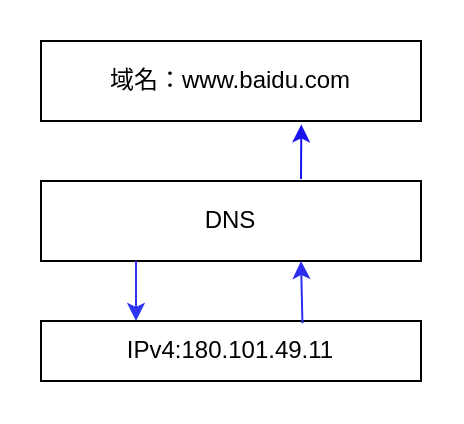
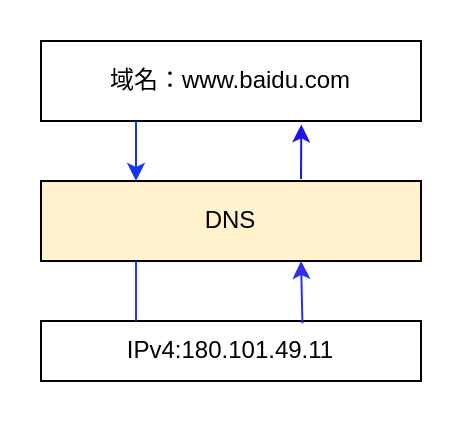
none -> (136, 144)
(231, 221) -> (231, 221)
(136, 306) -> (136, 312)
